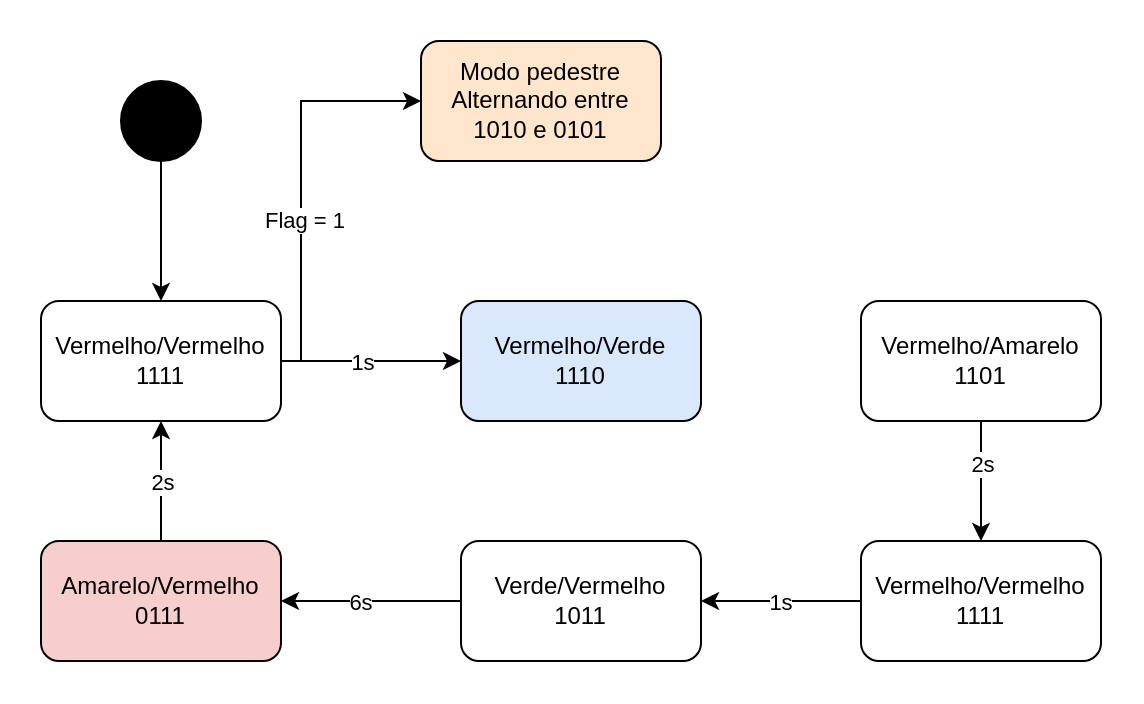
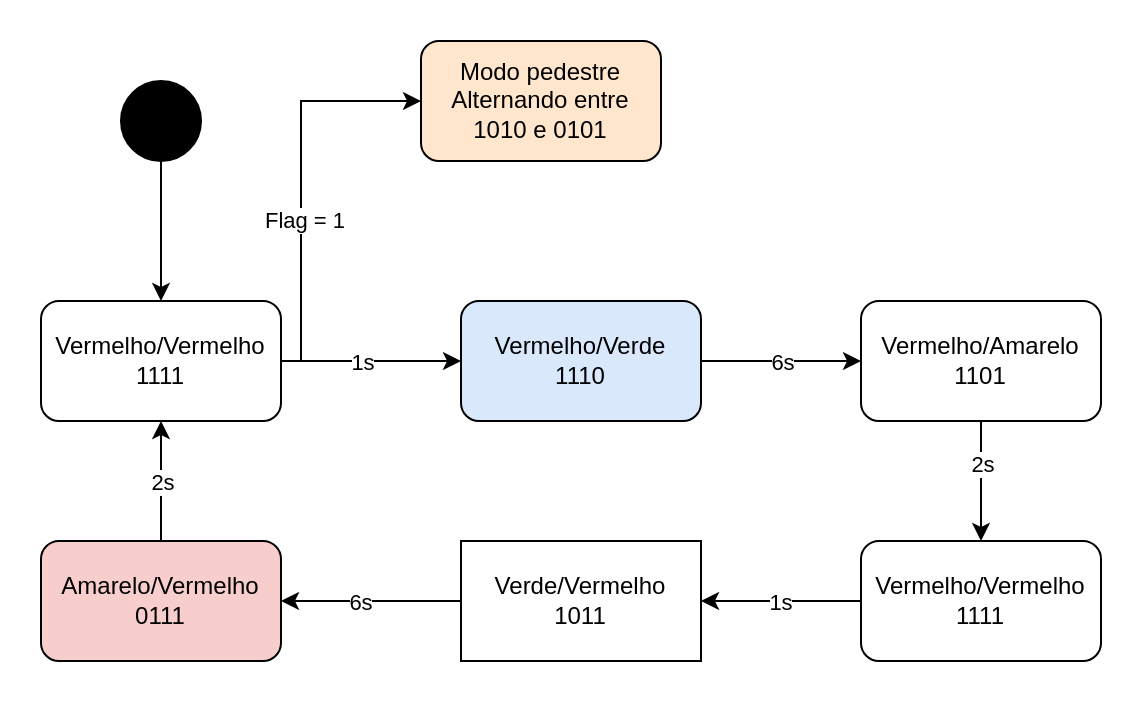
none -> (774, 361)
(581, 601) -> (581, 601)
